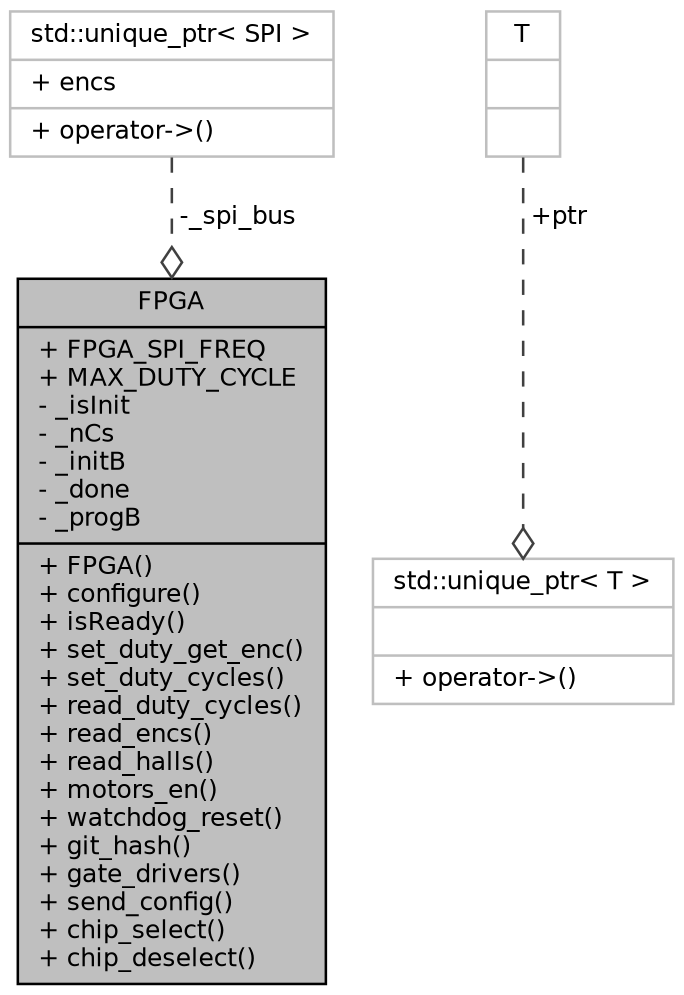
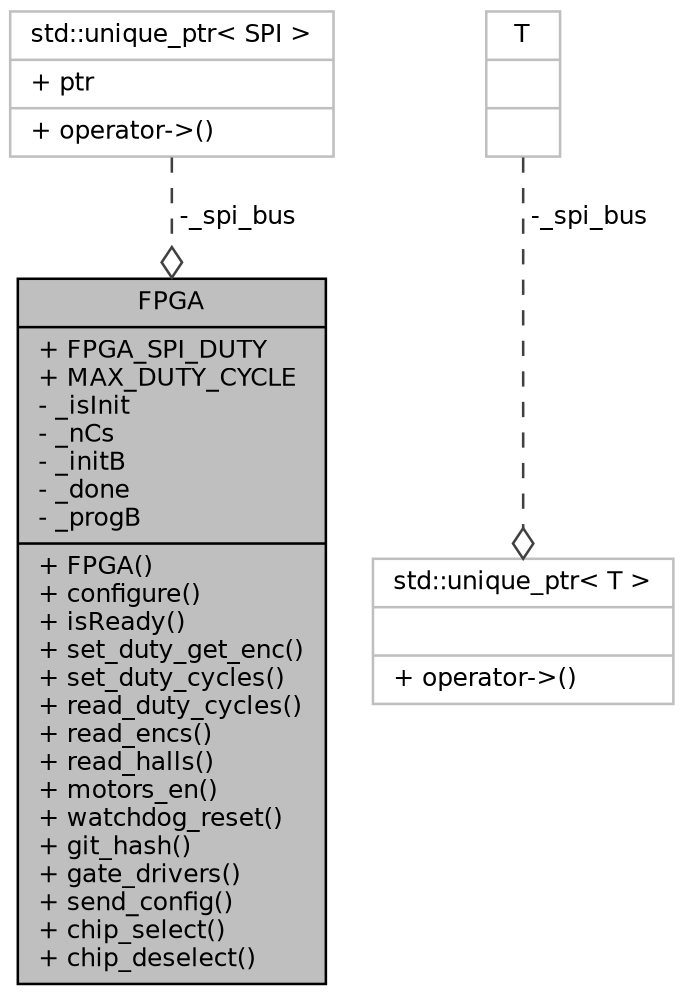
(74, 83) -> (62, 83)
(555, 218) -> (586, 218)
(153, 350) -> (154, 350)
